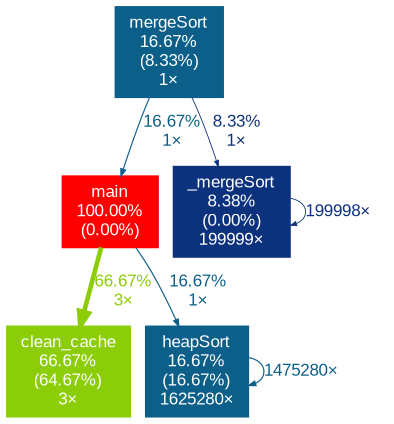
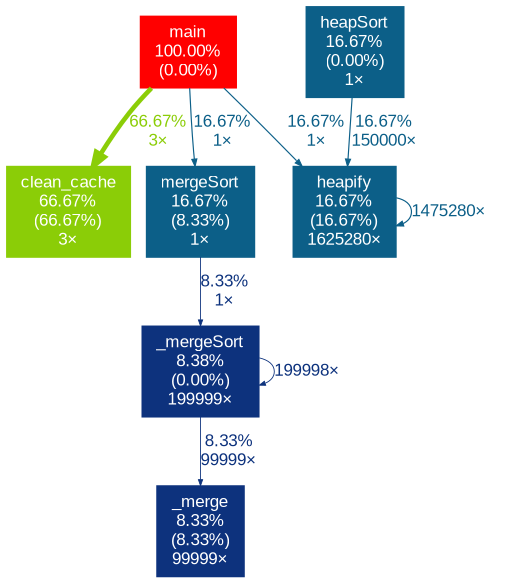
none -> (355, 52)
(136, 133) -> (192, 124)
(69, 372) -> (69, 212)
(197, 372) -> (345, 212)
none -> (201, 531)
